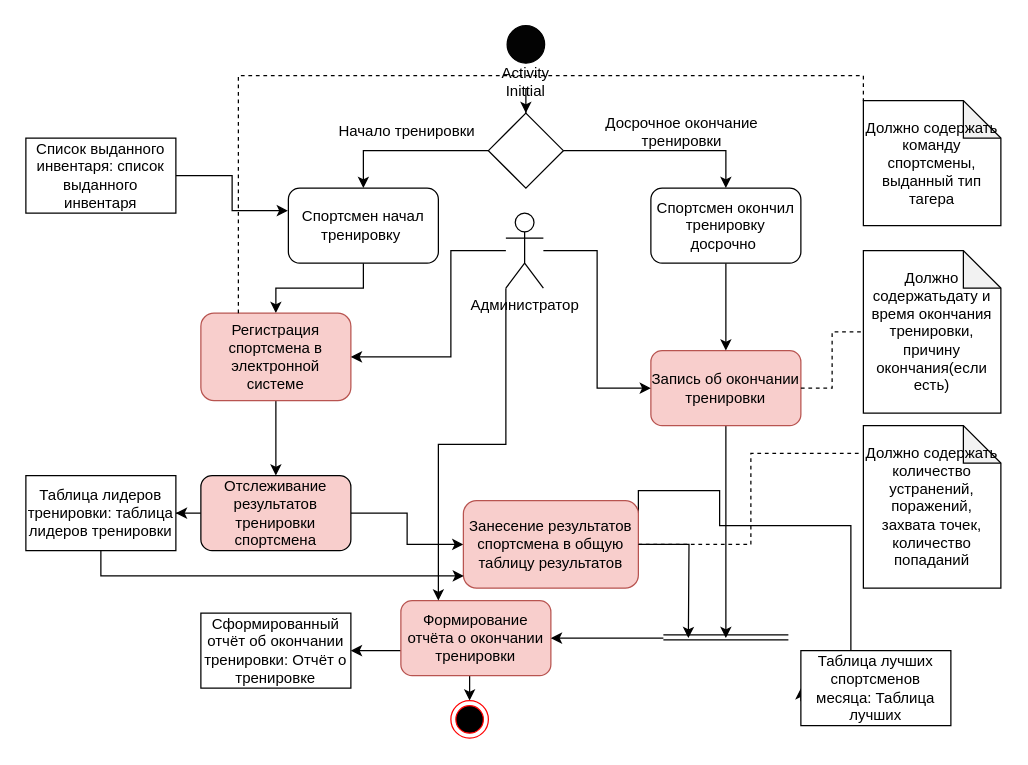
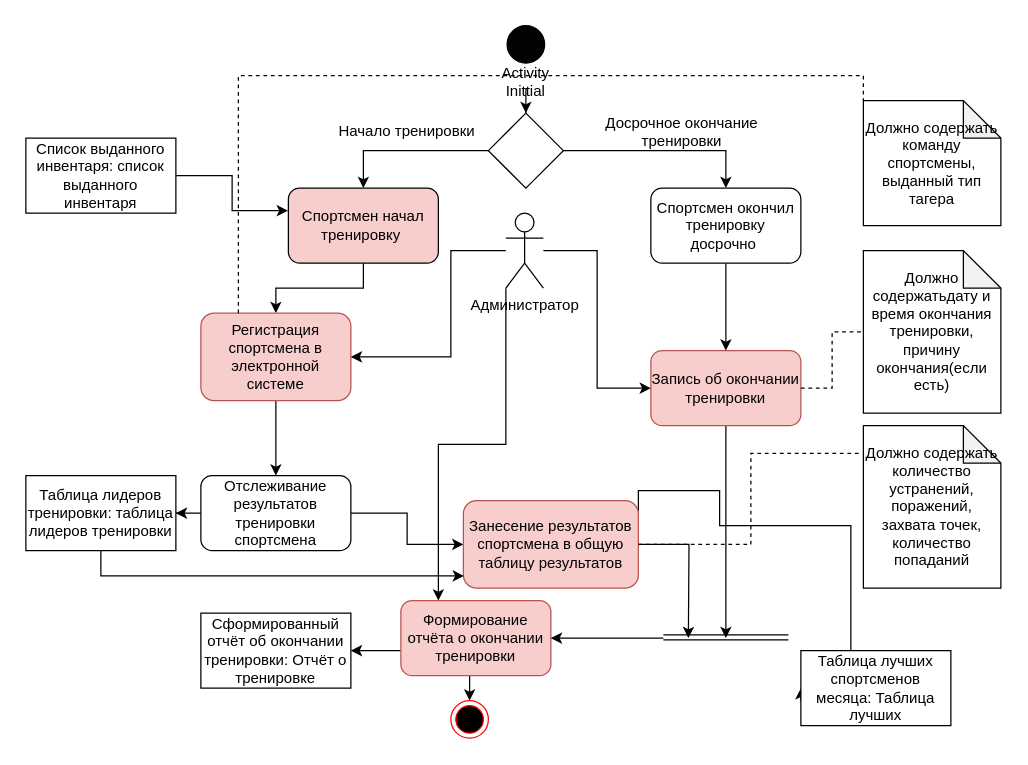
(363, 226) -> (363, 226)
(276, 513) -> (276, 513)
